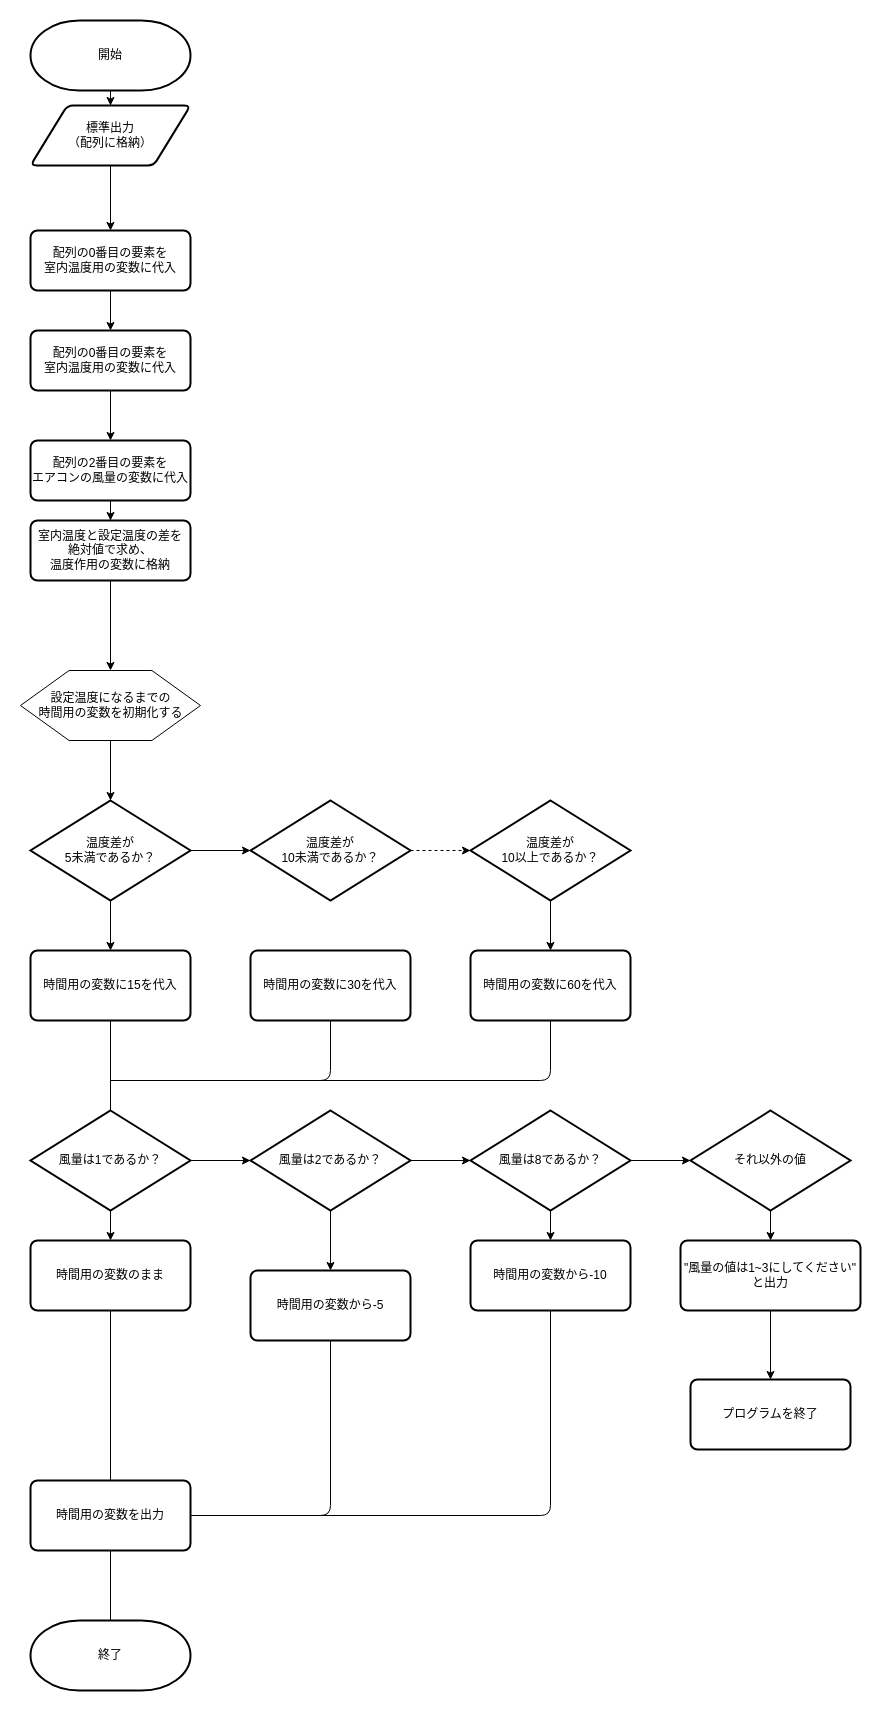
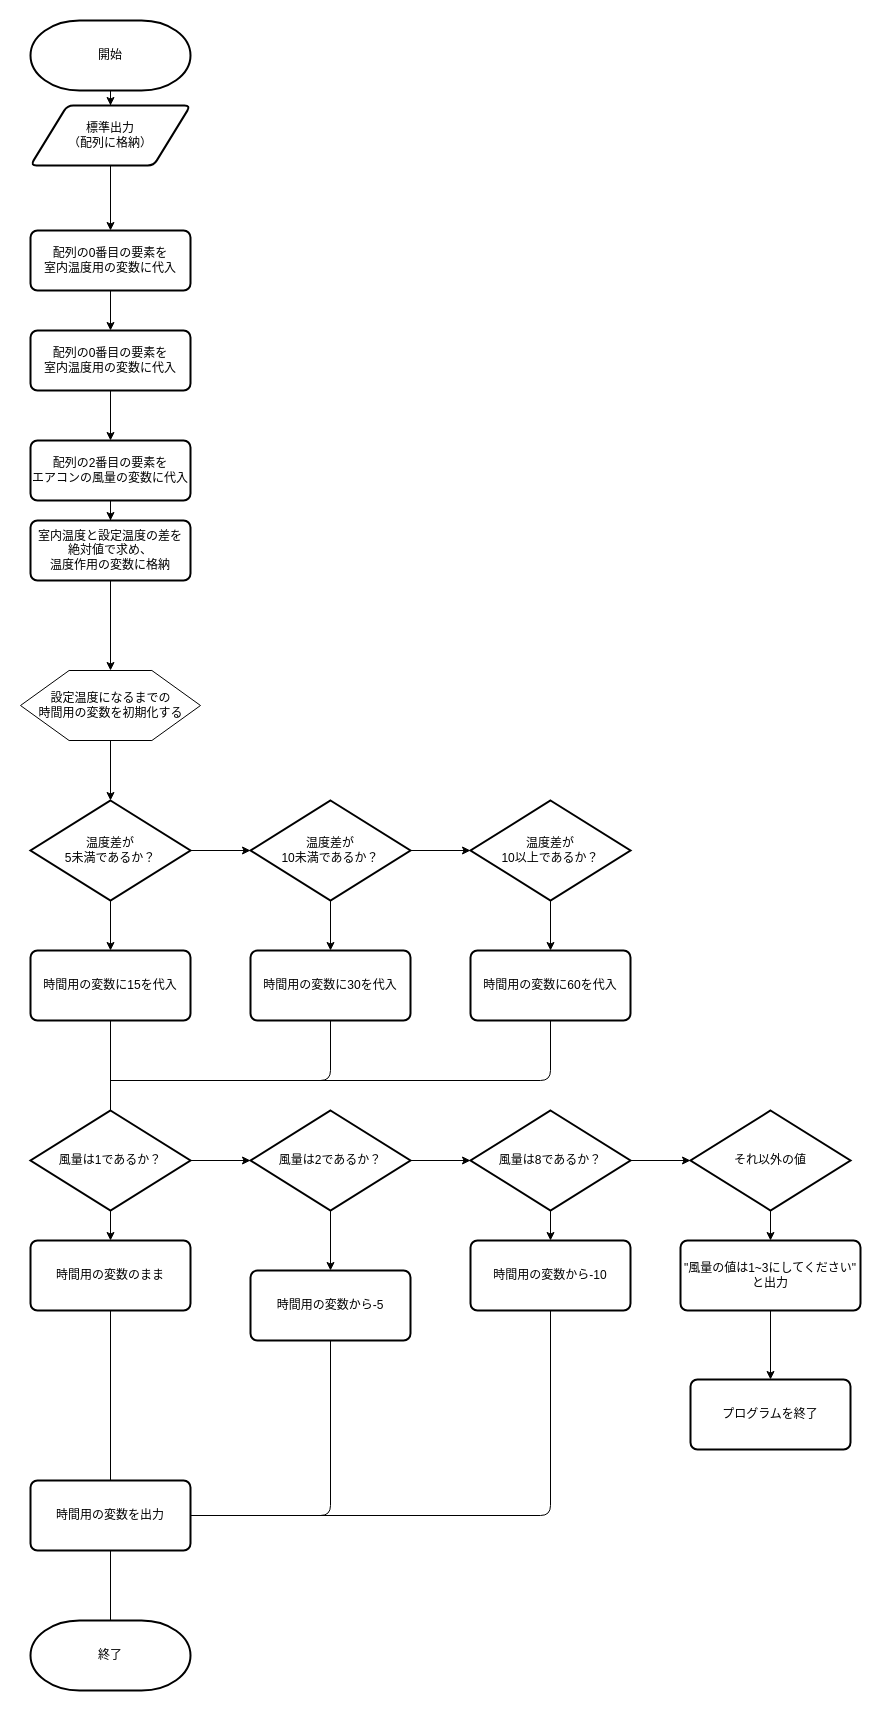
(438, 851) -> (438, 851)
none -> (331, 922)
